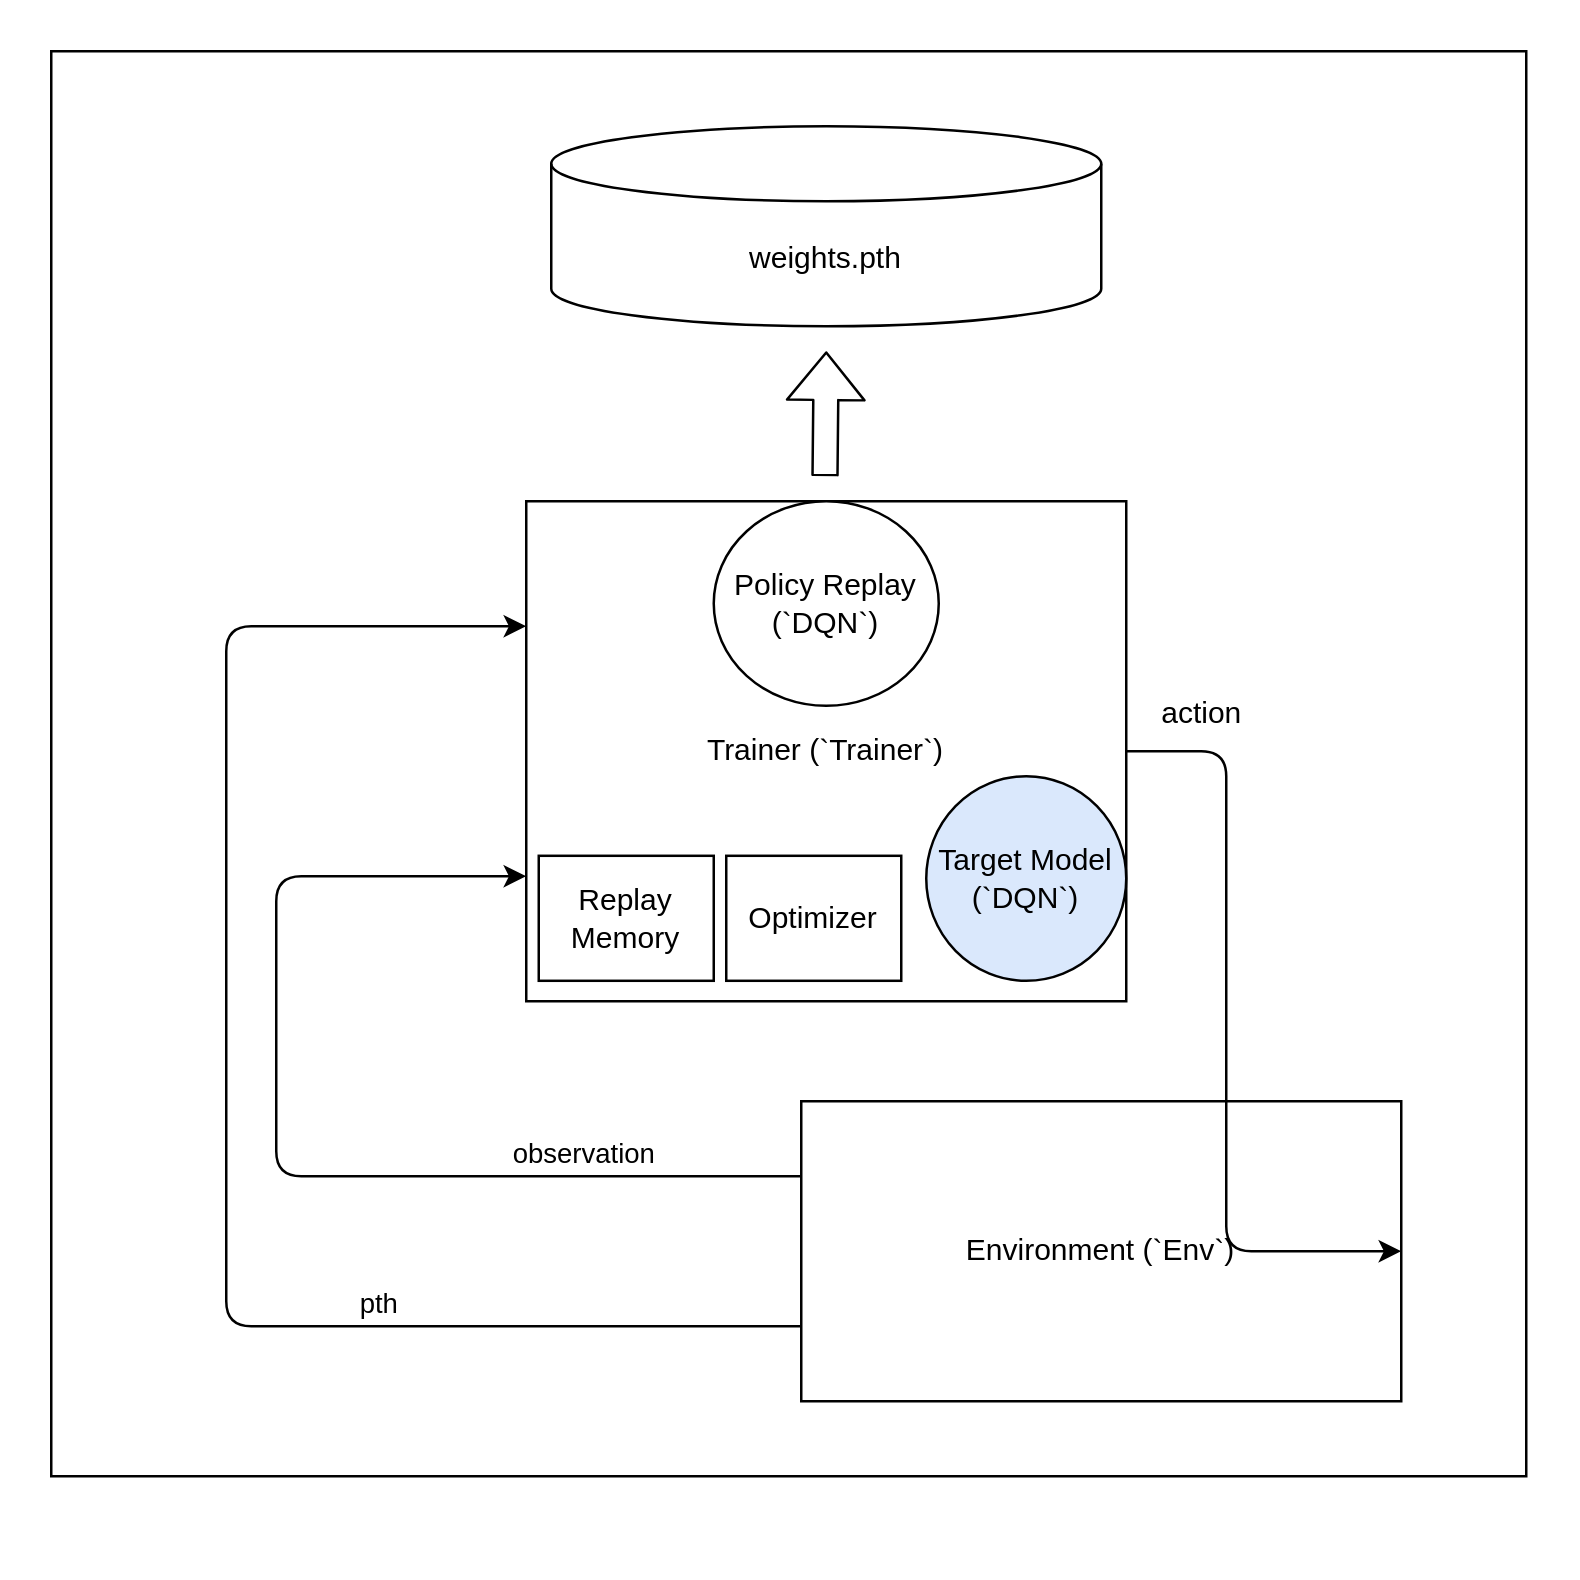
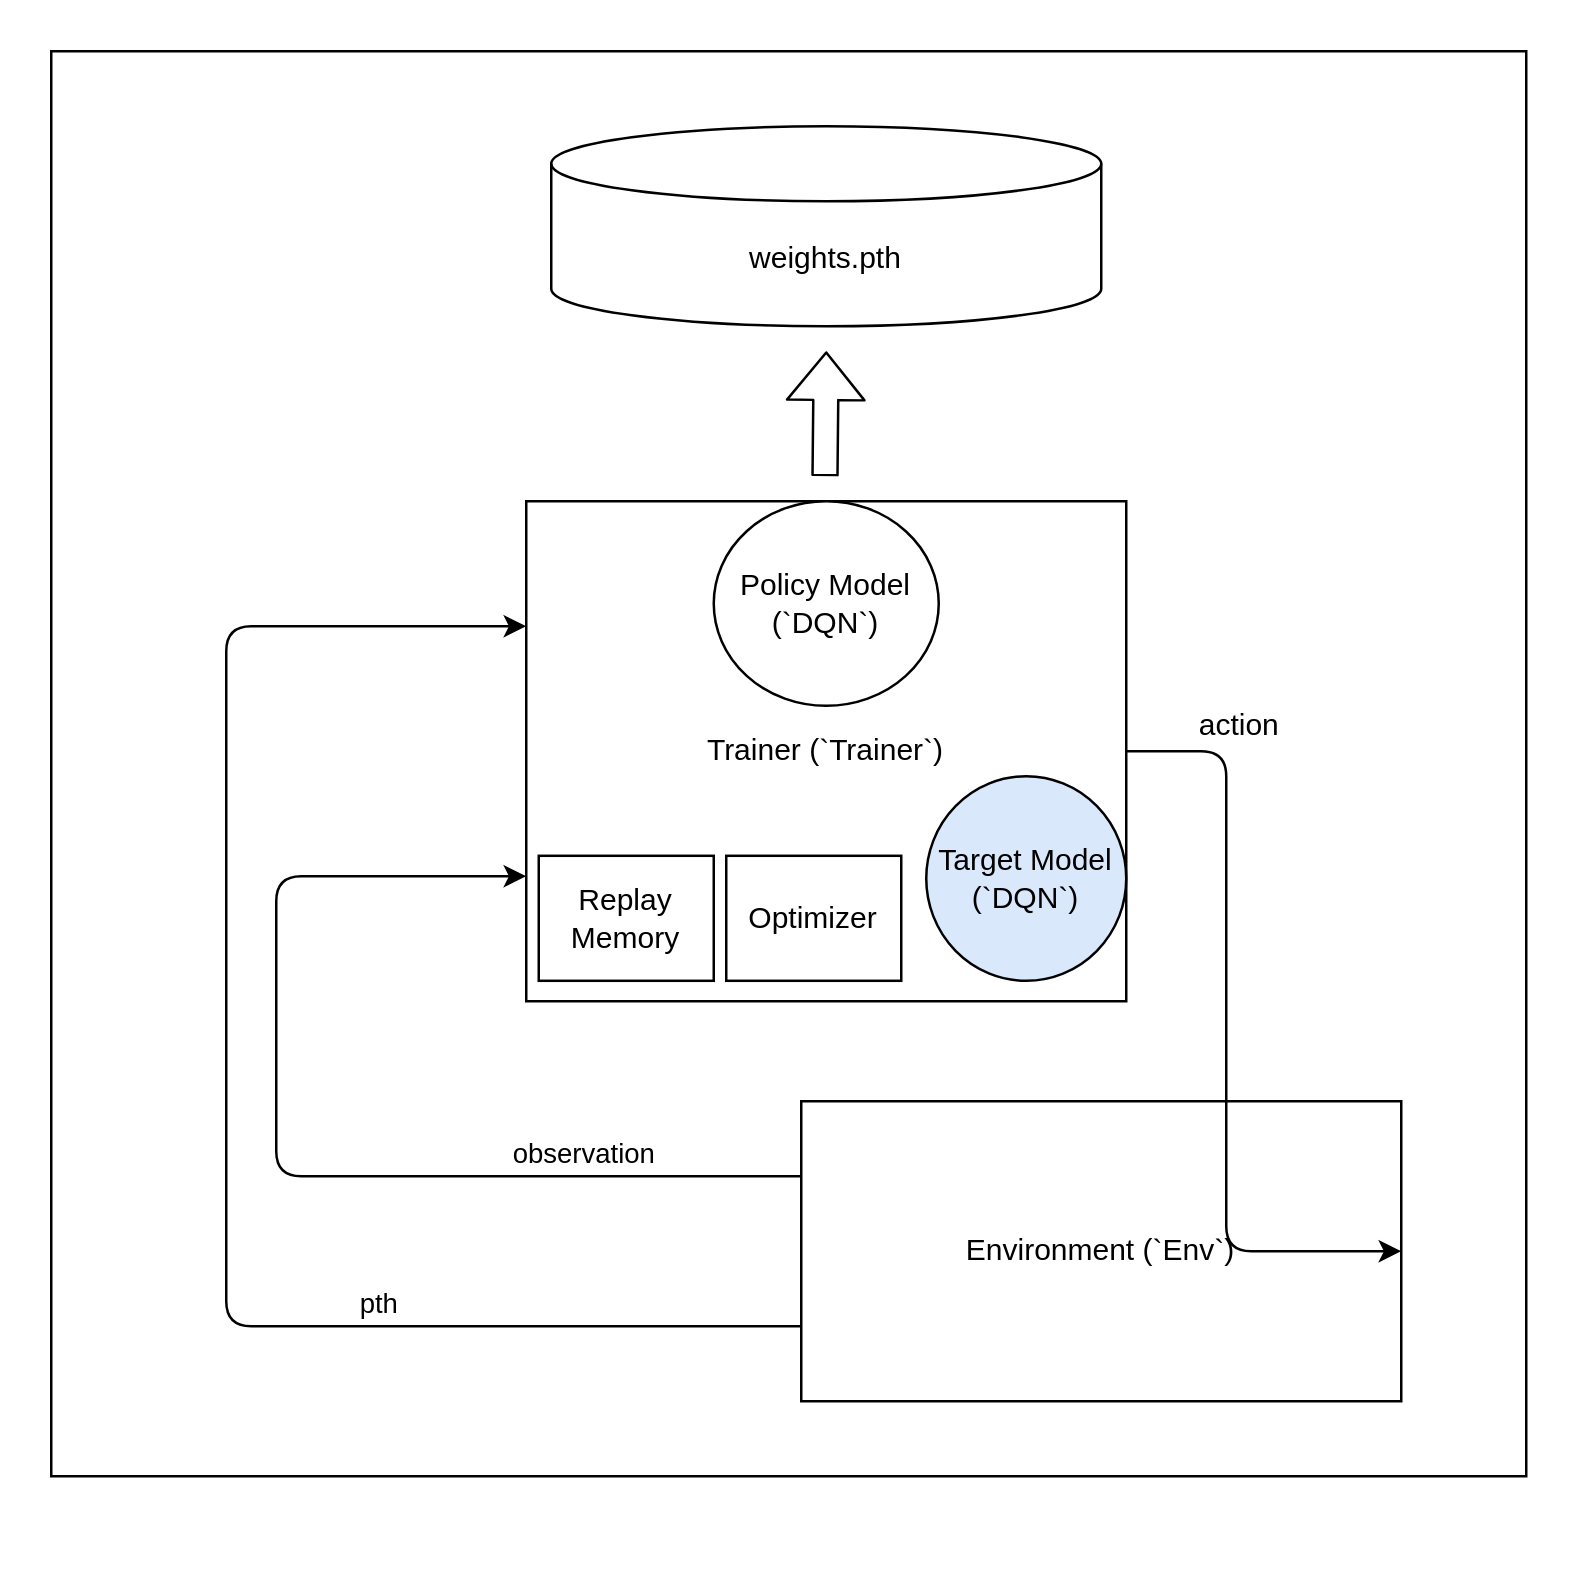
(826, 604) -> (826, 604)
(1201, 714) -> (1239, 726)
